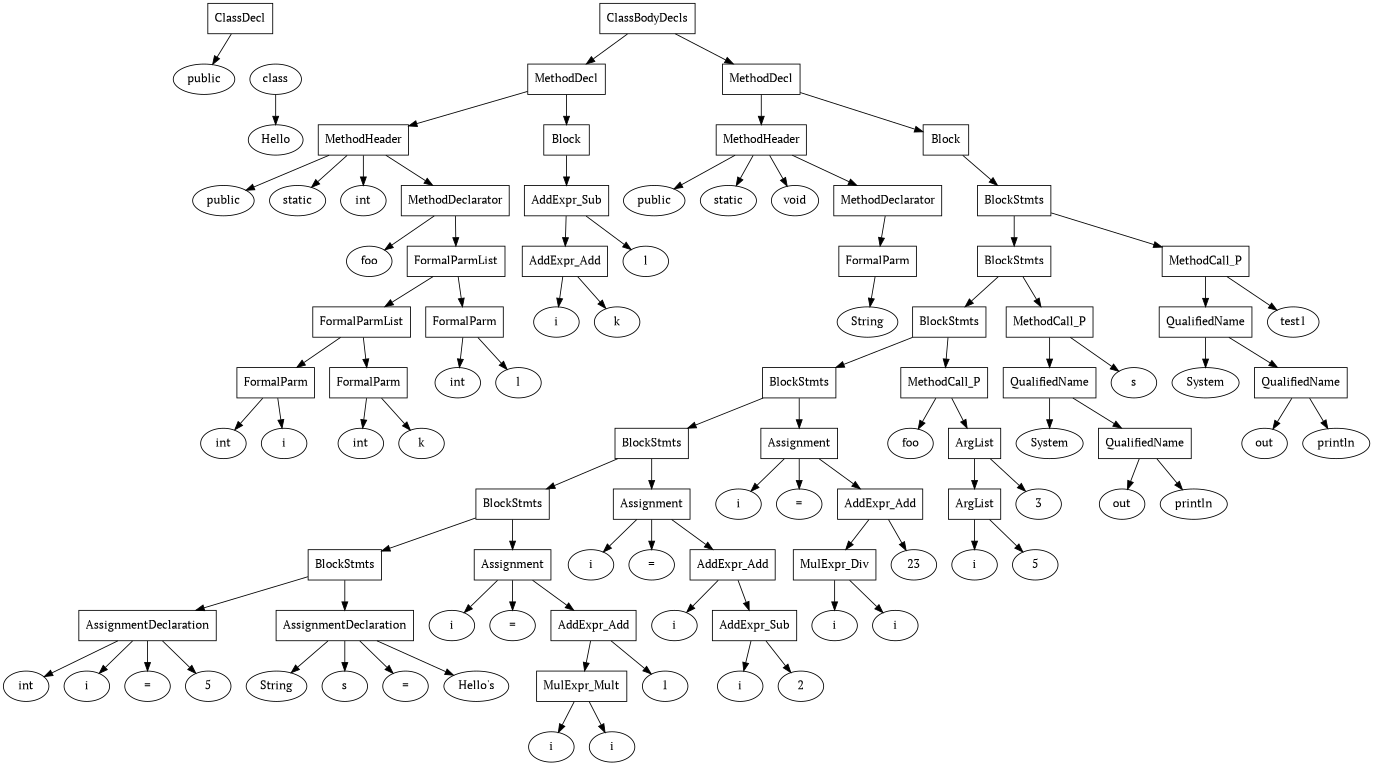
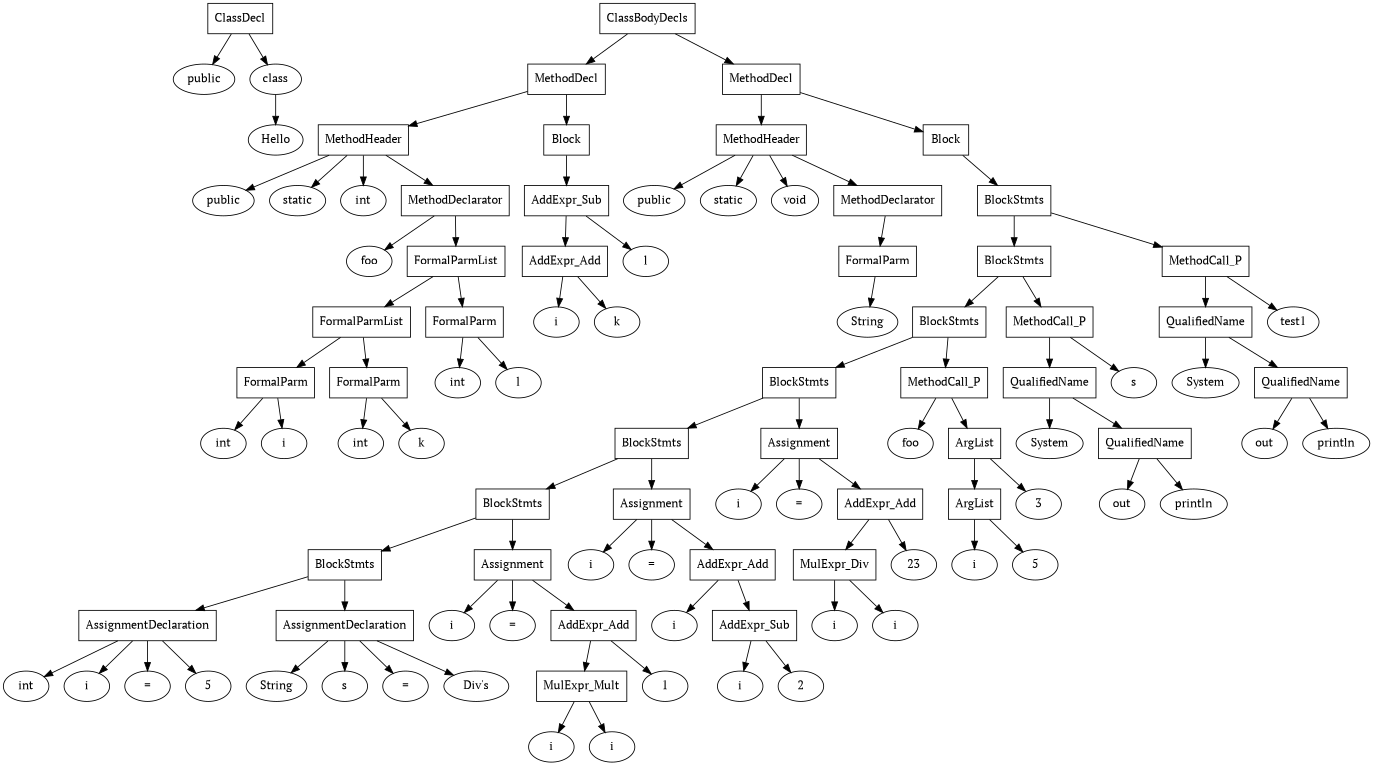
none -> (256, 46)
(476, 686) -> (476, 686)
